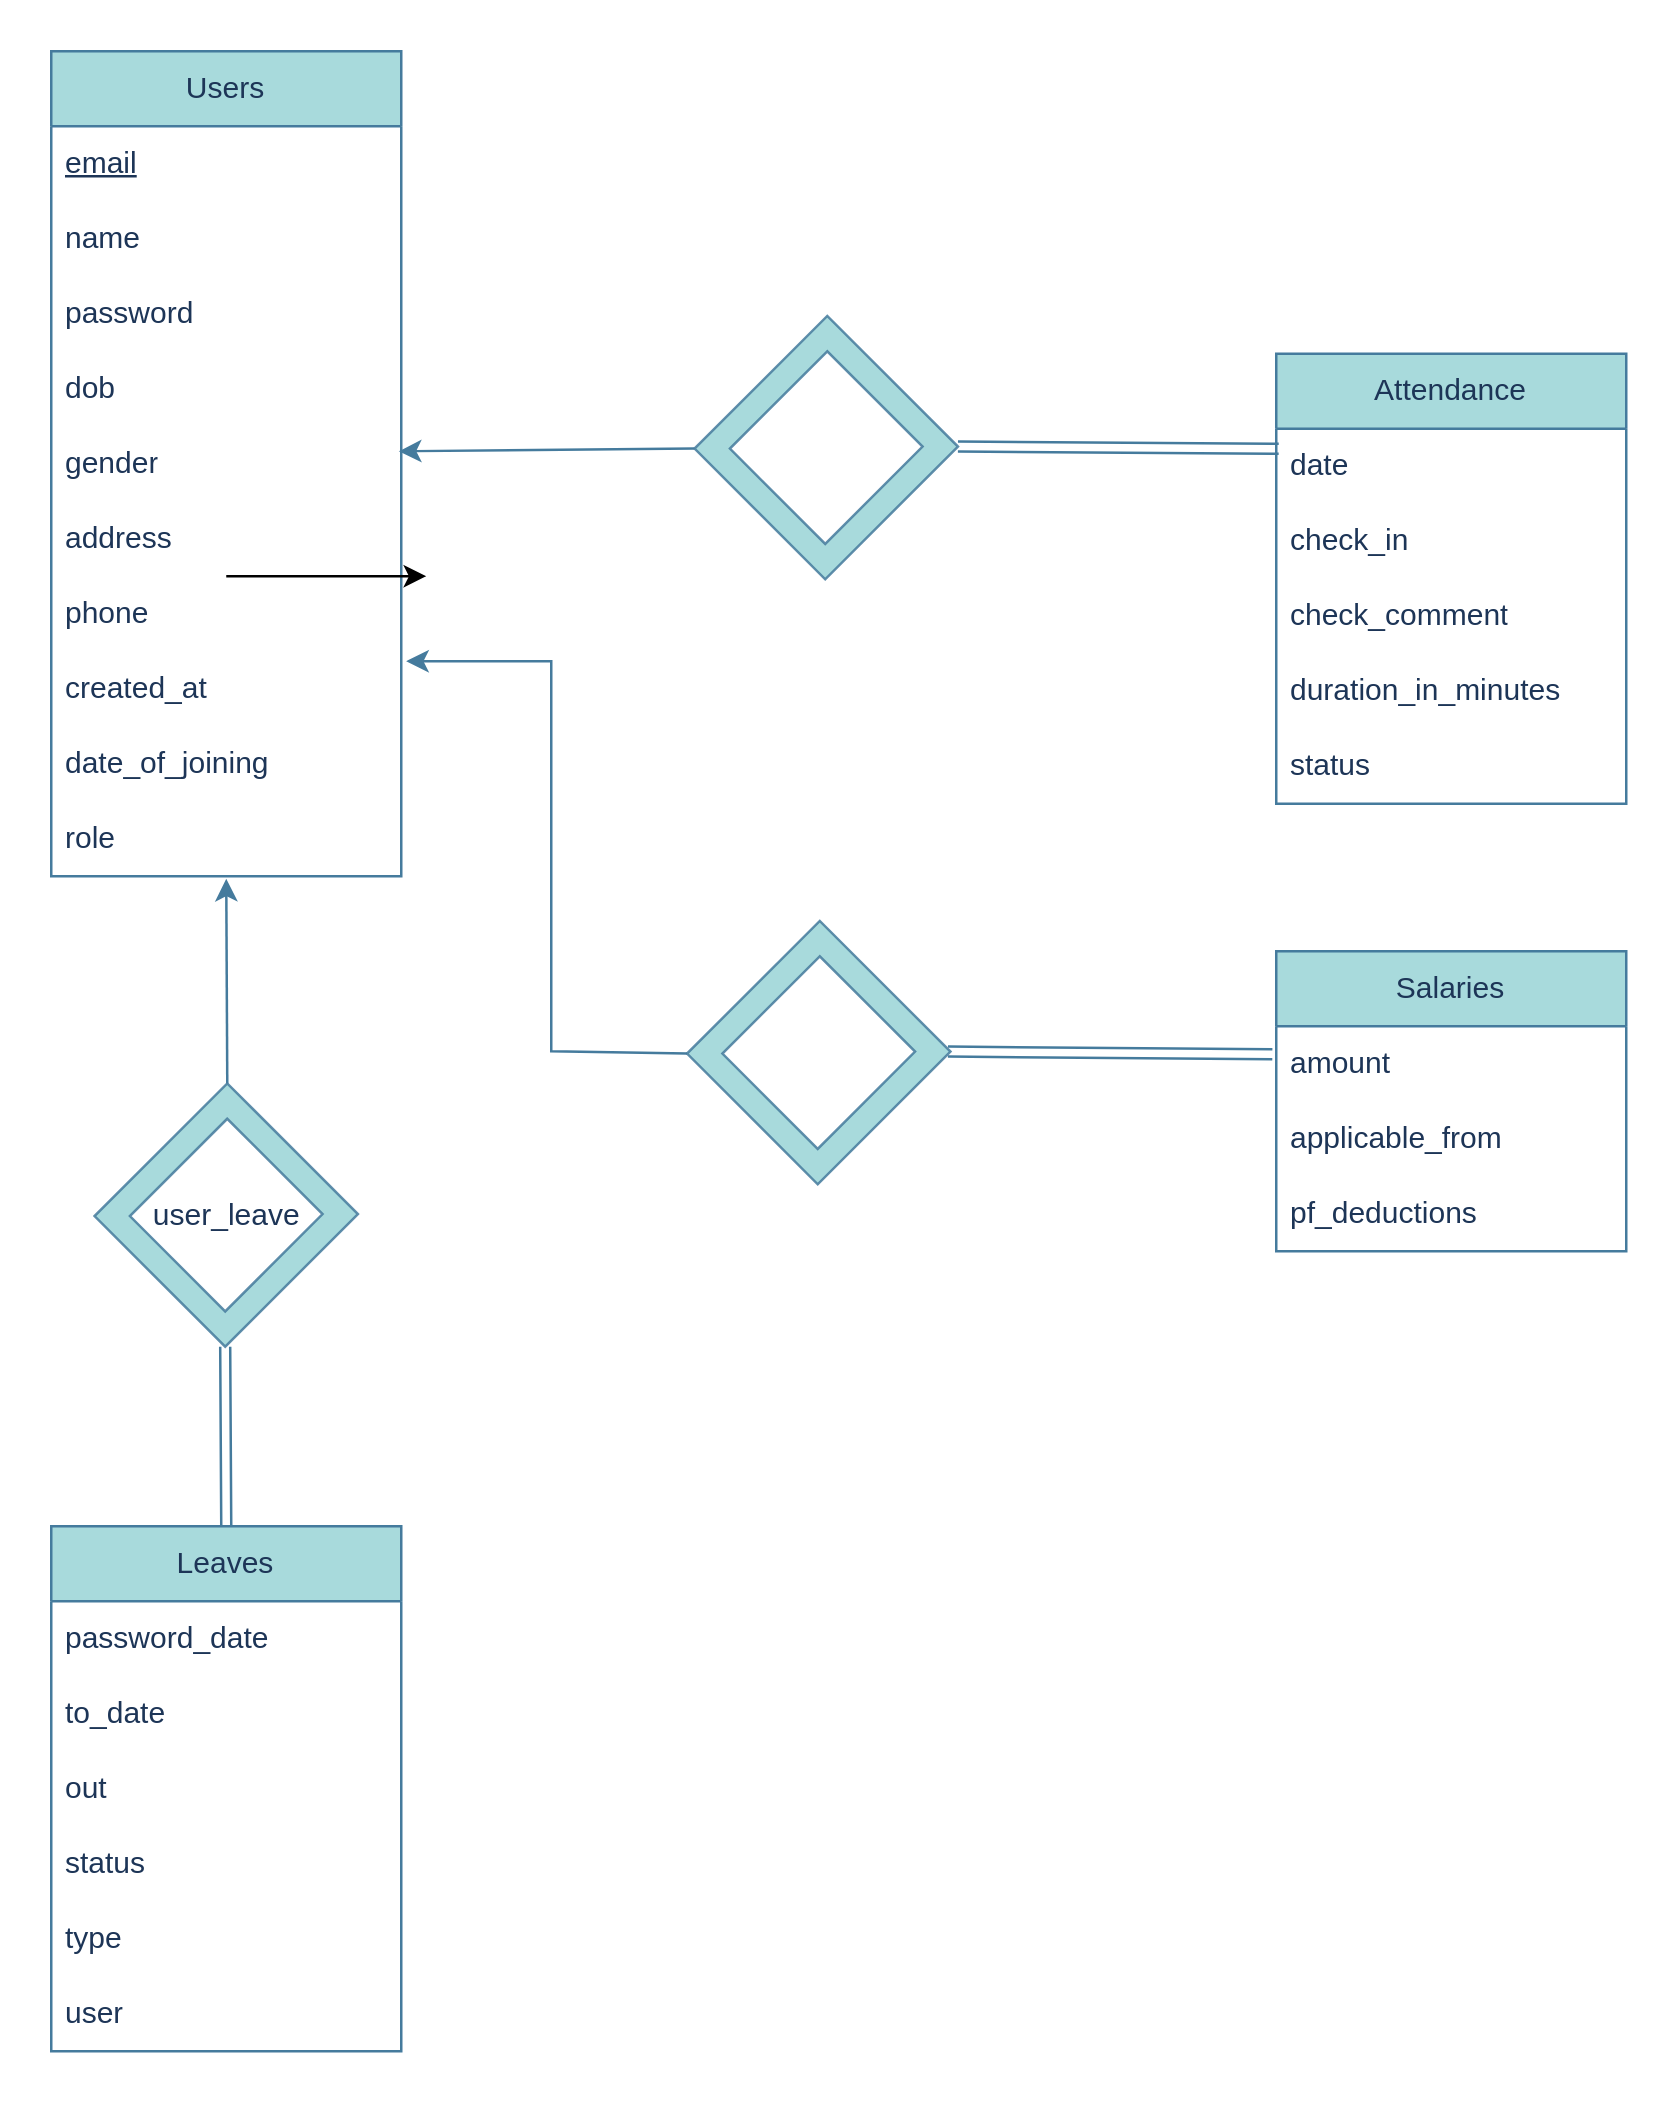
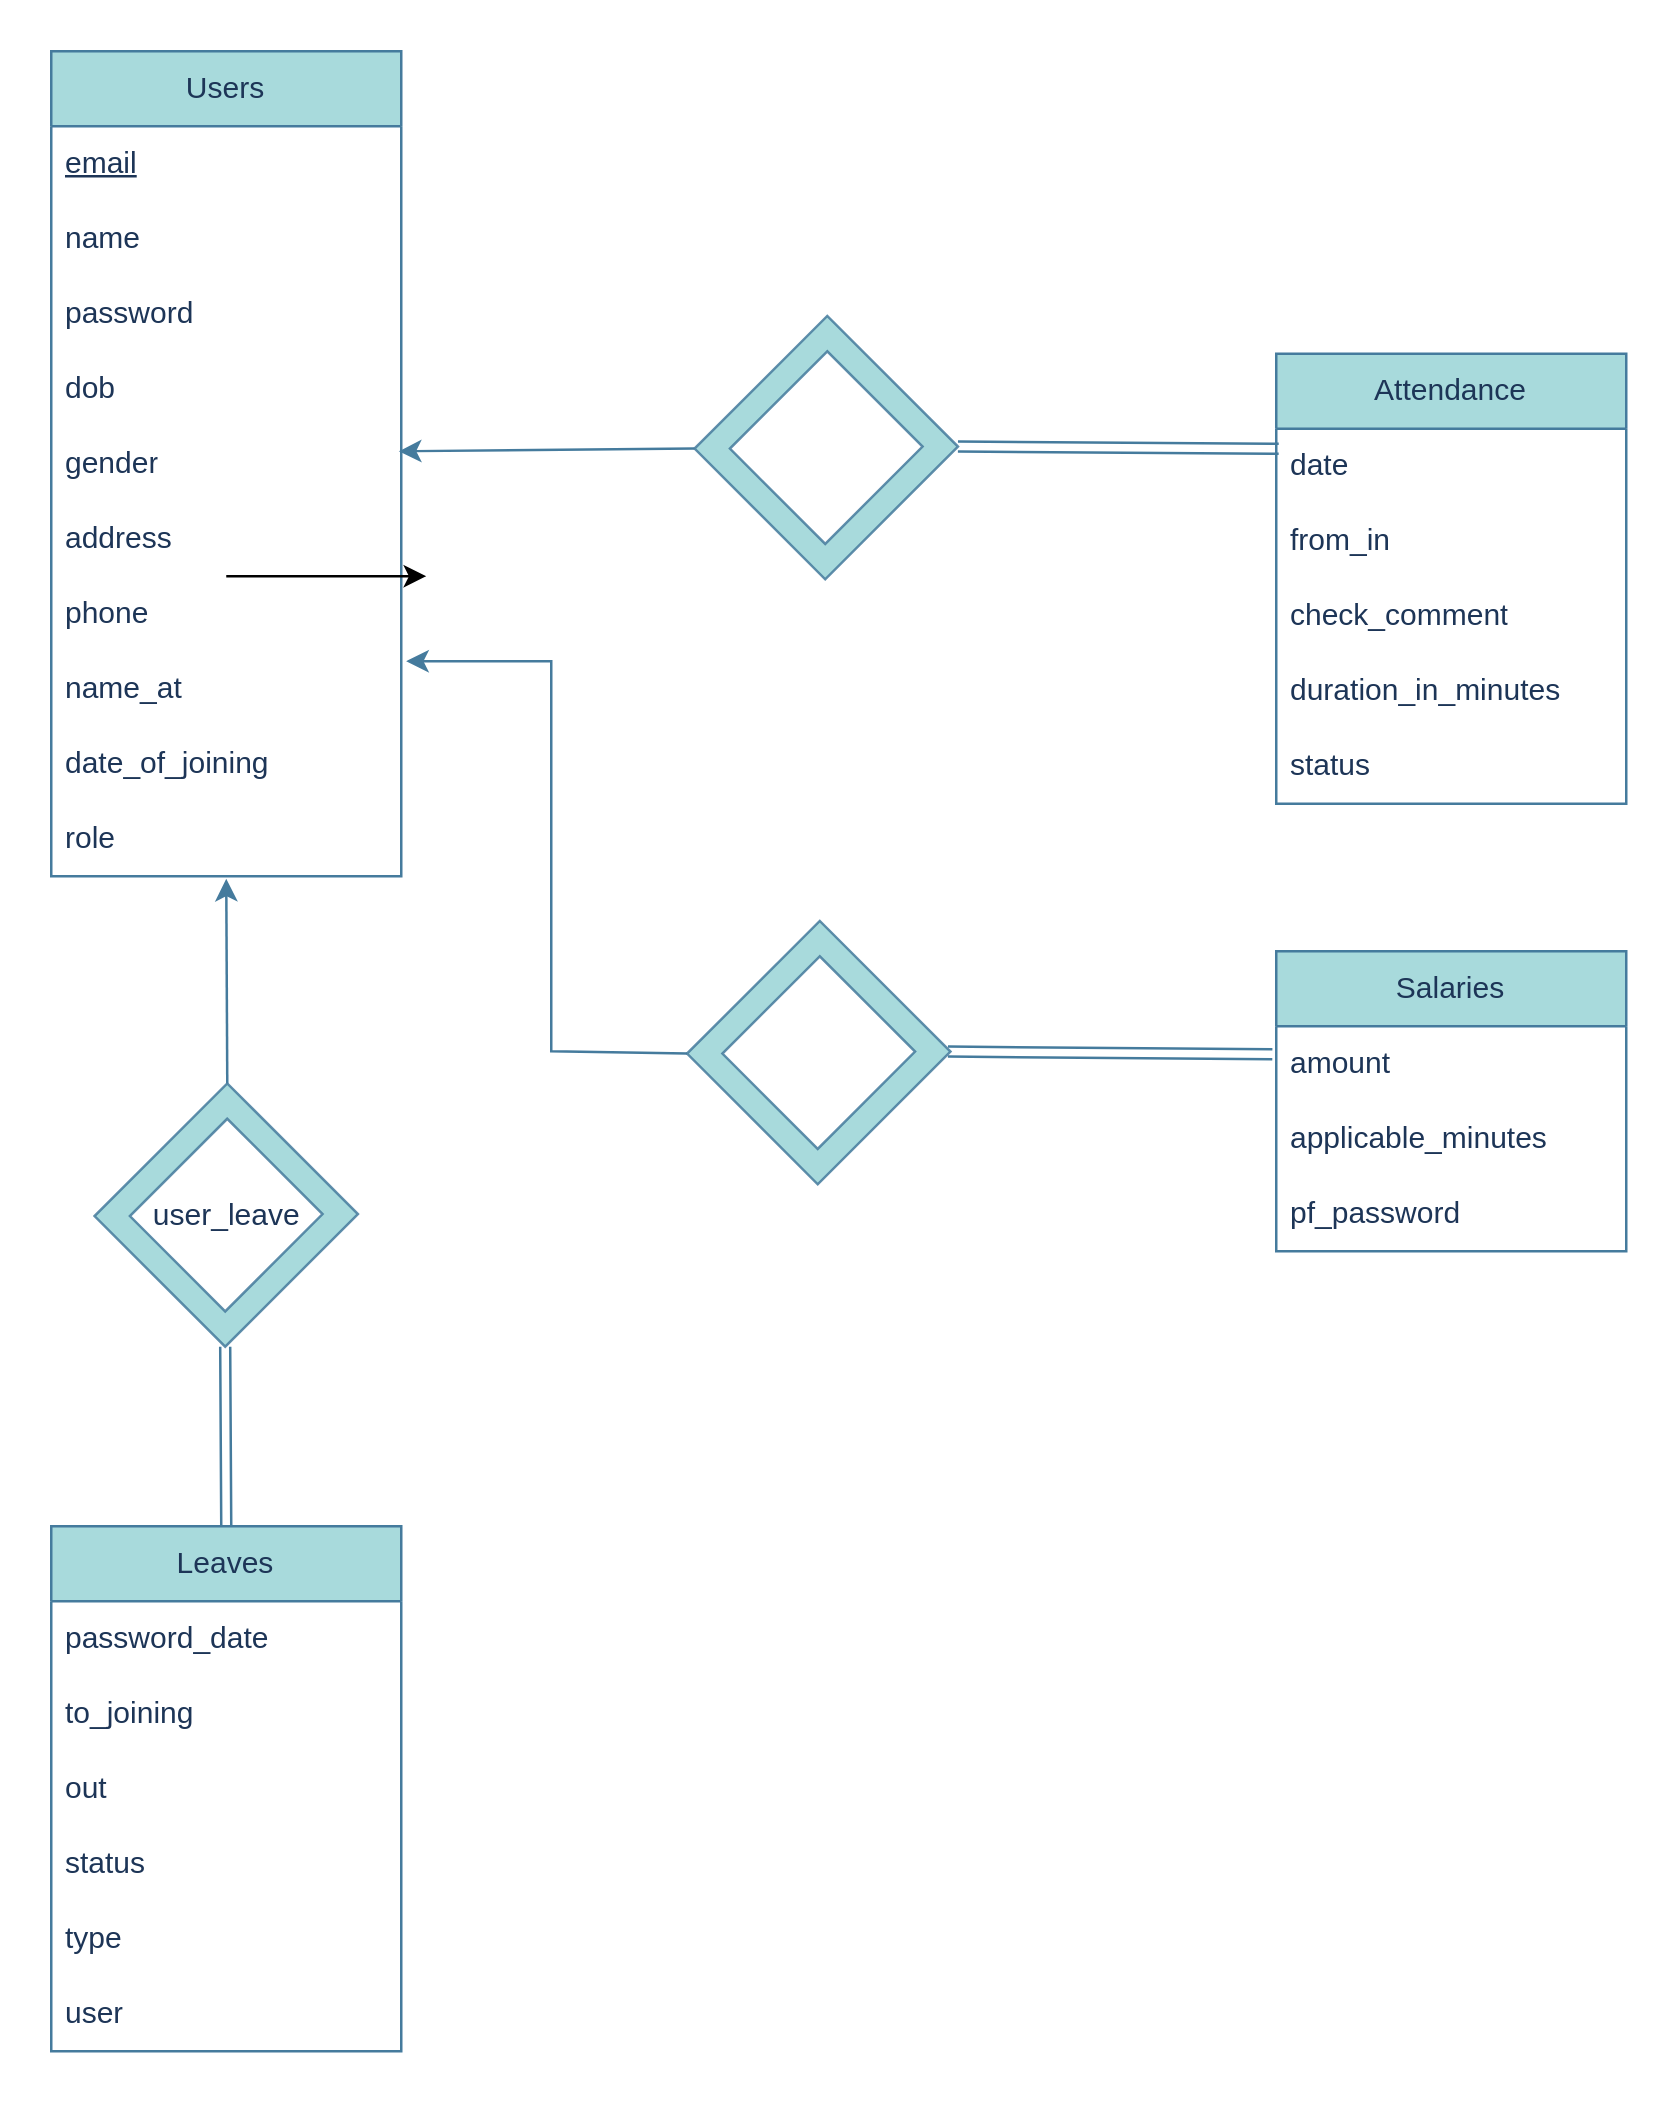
(1355, 541) -> (1346, 541)
(150, 689) -> (125, 689)
(1406, 1139) -> (1427, 1139)
(1397, 1214) -> (1384, 1214)
(125, 1714) -> (142, 1714)
